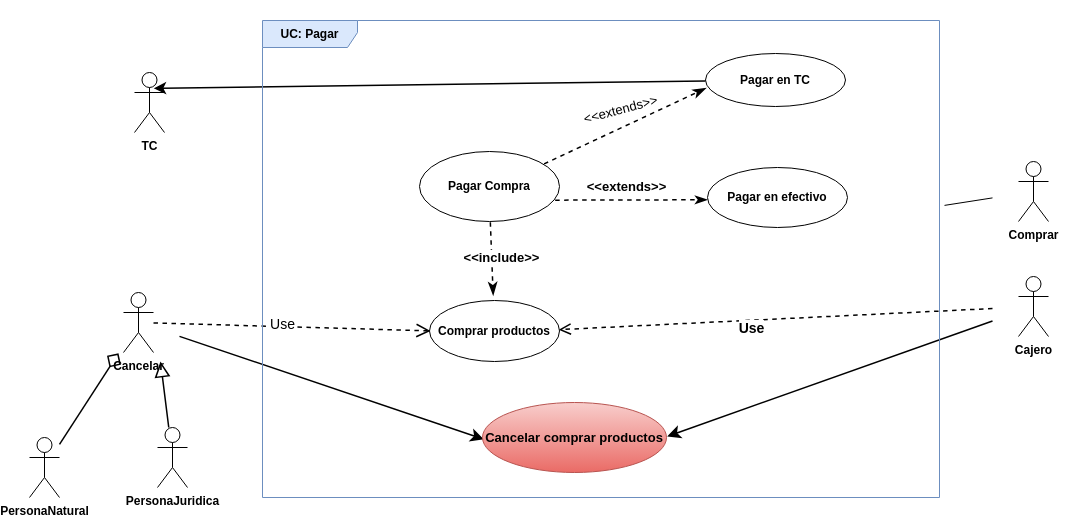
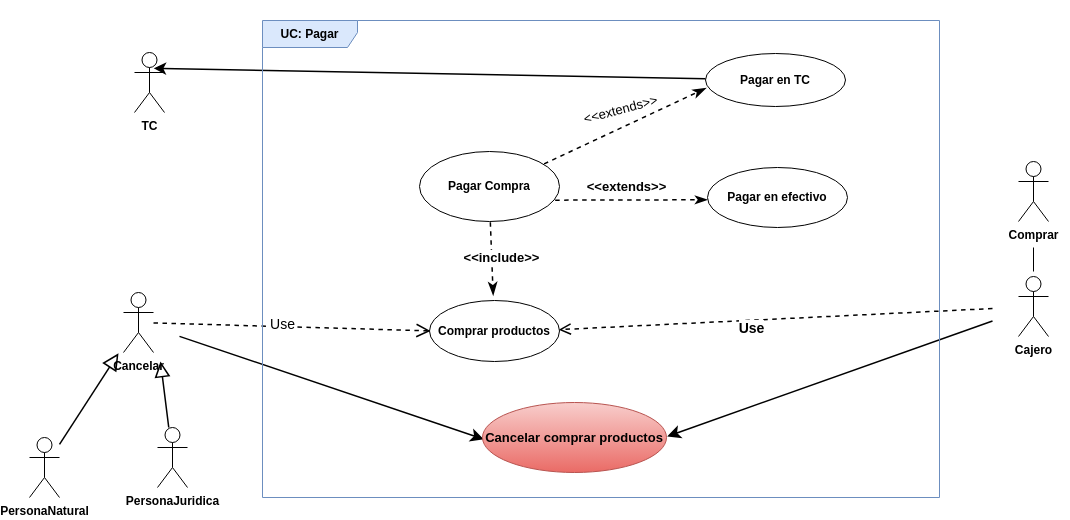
(150, 103) -> (150, 83)
(969, 202) -> (1034, 260)
(109, 368) -> (109, 369)
